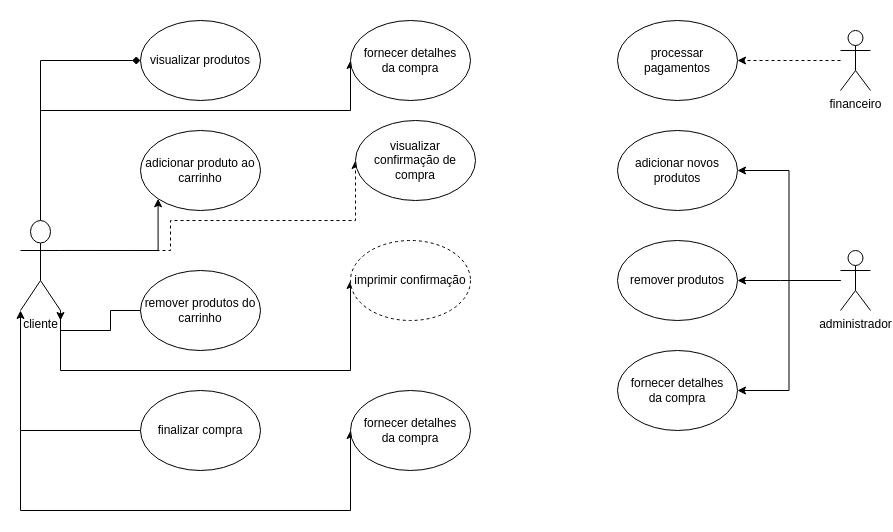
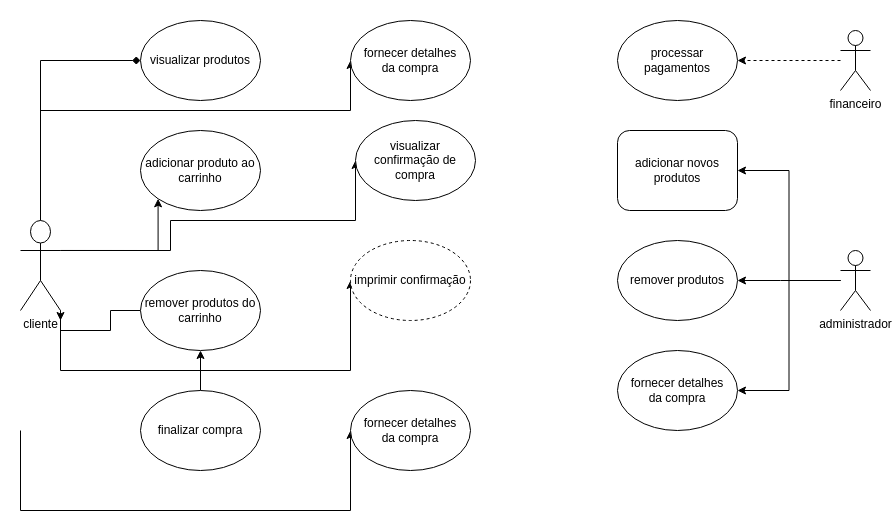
(678, 171) -> (678, 171)
(269, 221) -> (269, 221)
(25, 431) -> (201, 374)
